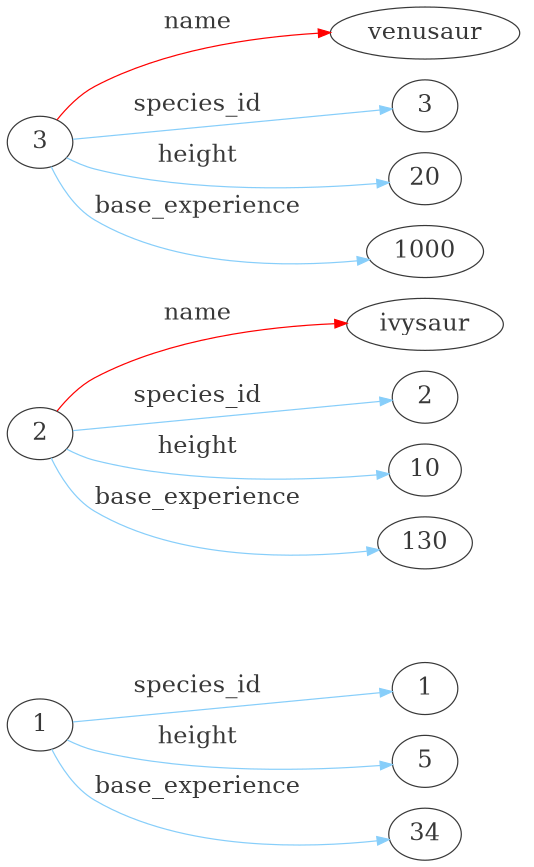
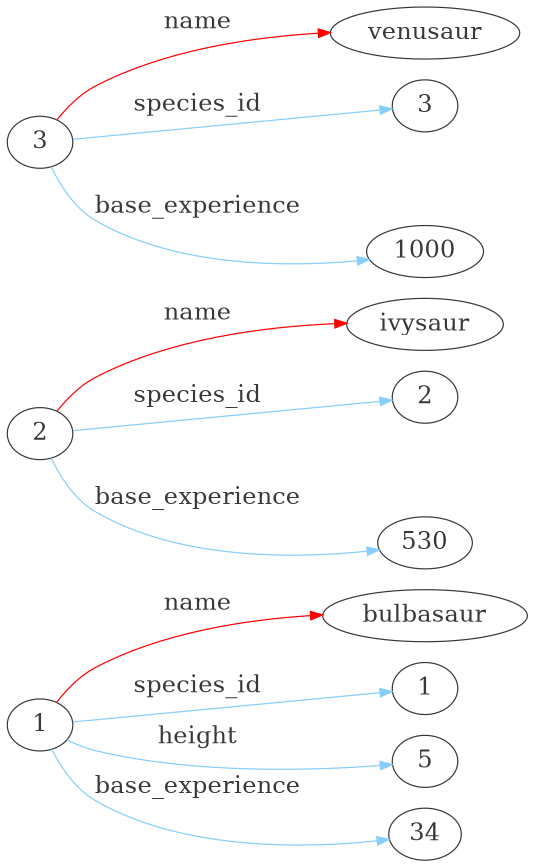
(425, 179) -> none
(425, 470) -> none
(425, 543) -> (425, 543)
none -> (425, 616)
